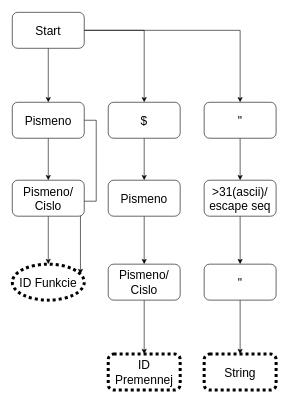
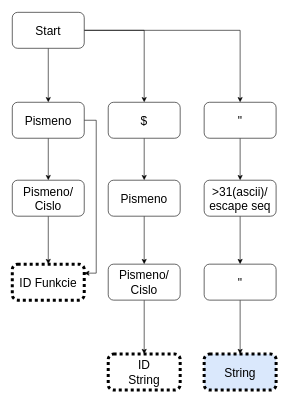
(48, 282) -> (48, 282)
(144, 372) -> (144, 372)
(240, 372) -> (240, 372)
